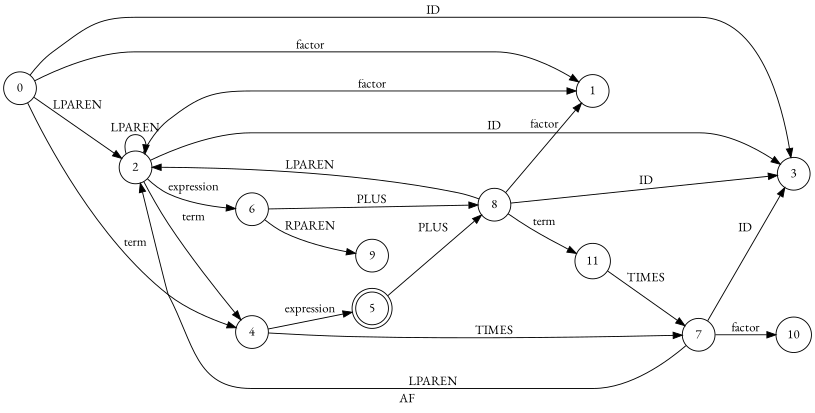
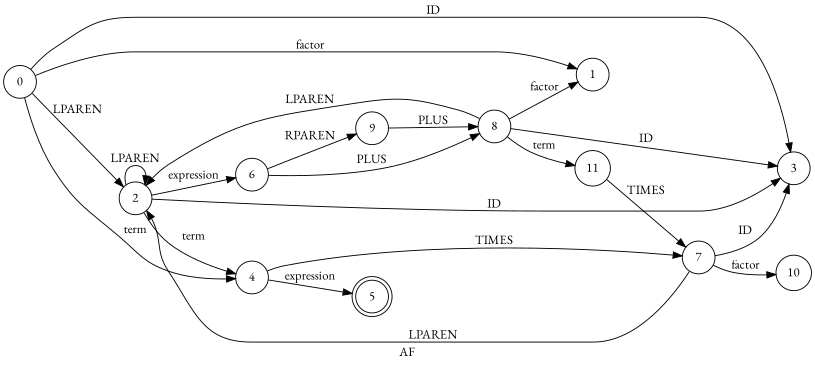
(343, 91) -> none
(431, 258) -> (428, 127)
